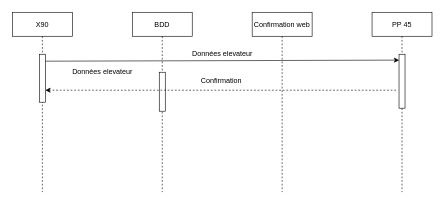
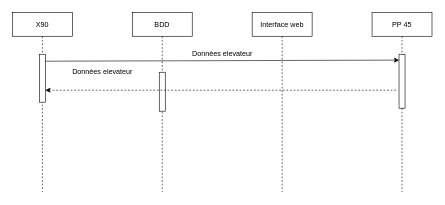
(282, 25) -> (282, 25)
(222, 81) -> none
